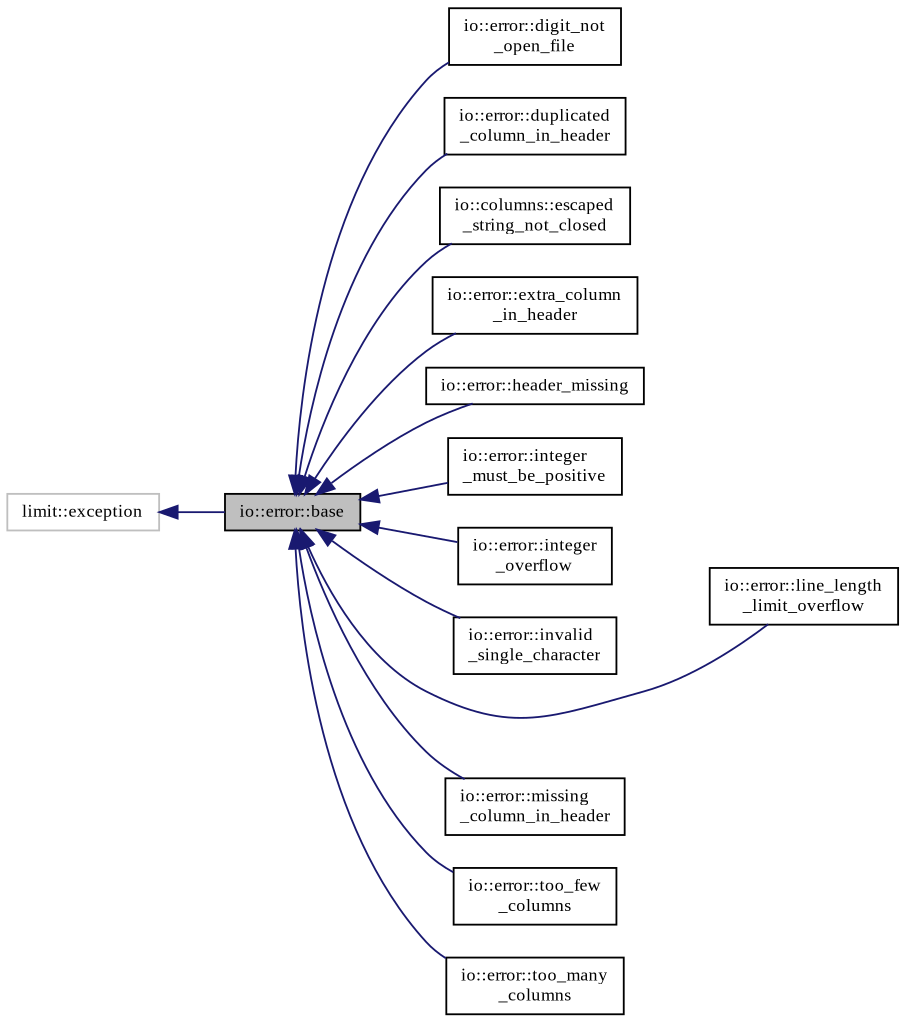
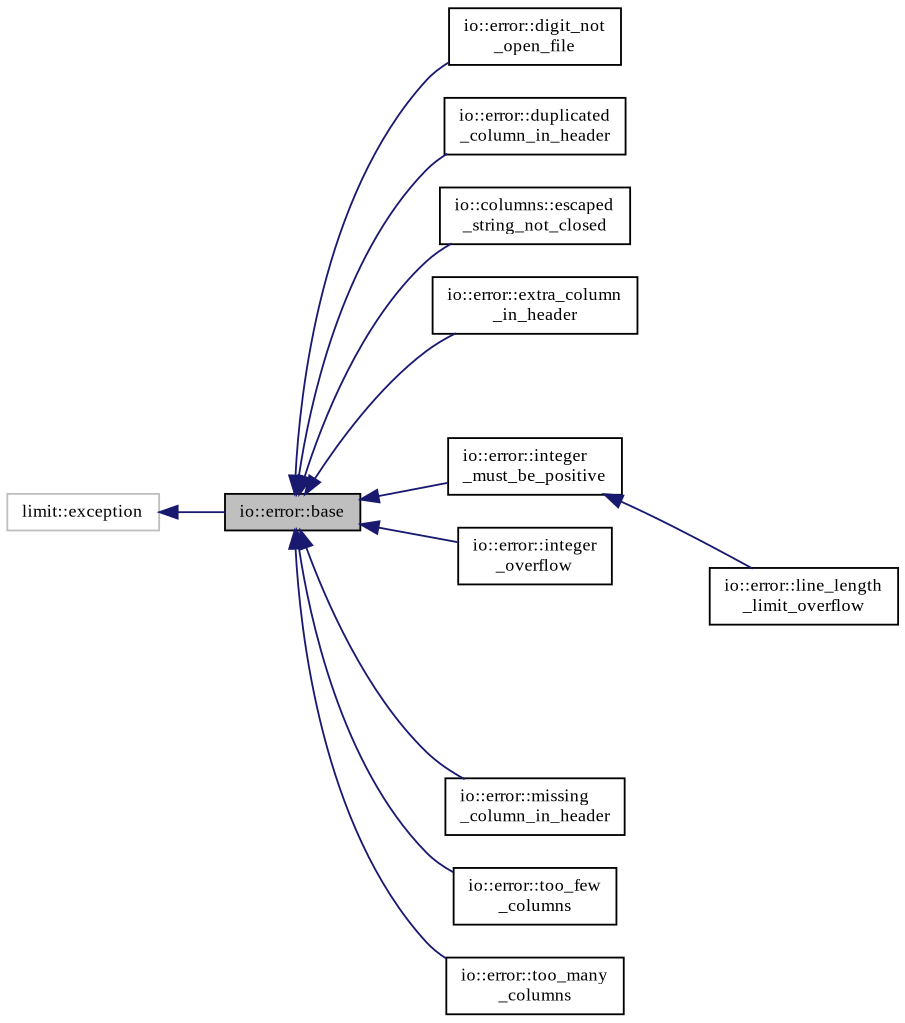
(535, 386) -> none
(535, 646) -> none
(510, 717) -> (688, 534)
